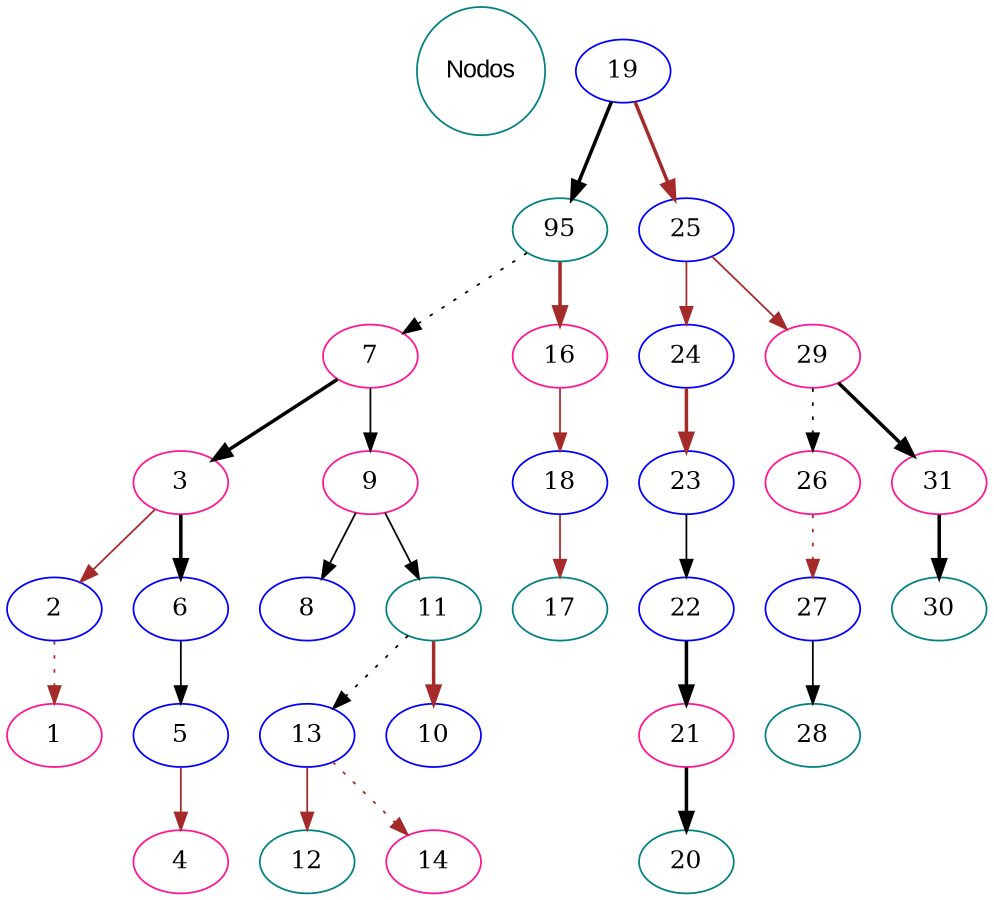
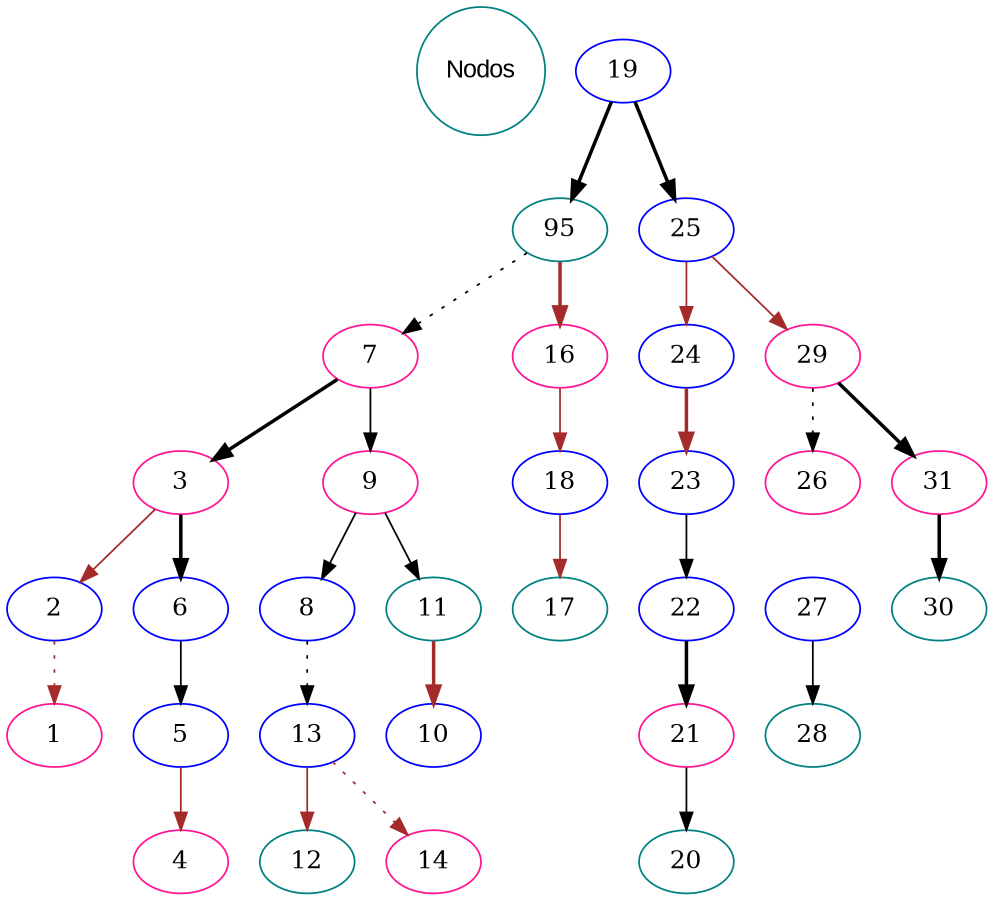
(651, 142) -> (651, 142)
(813, 537) -> none
(377, 666) -> (307, 664)
(686, 790) -> (686, 790)
